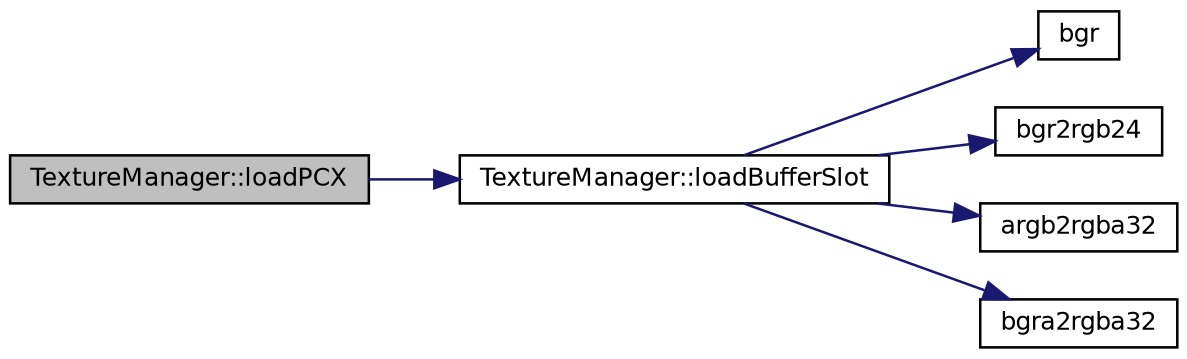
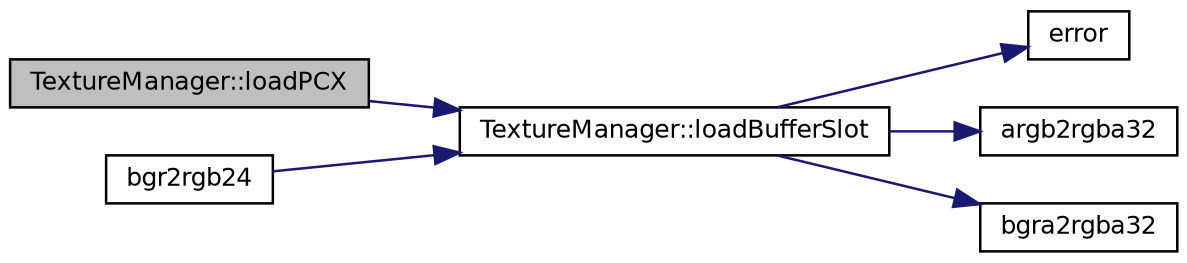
(1079, 35) -> (1079, 35)
(924, 150) -> (354, 163)
